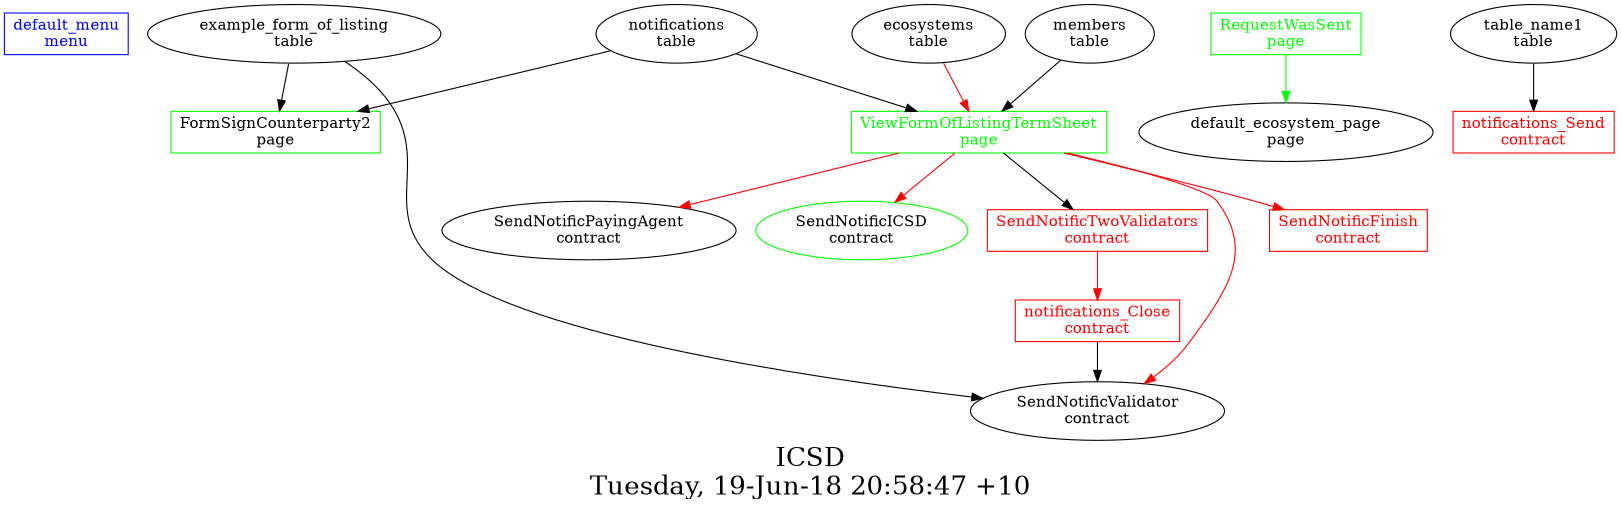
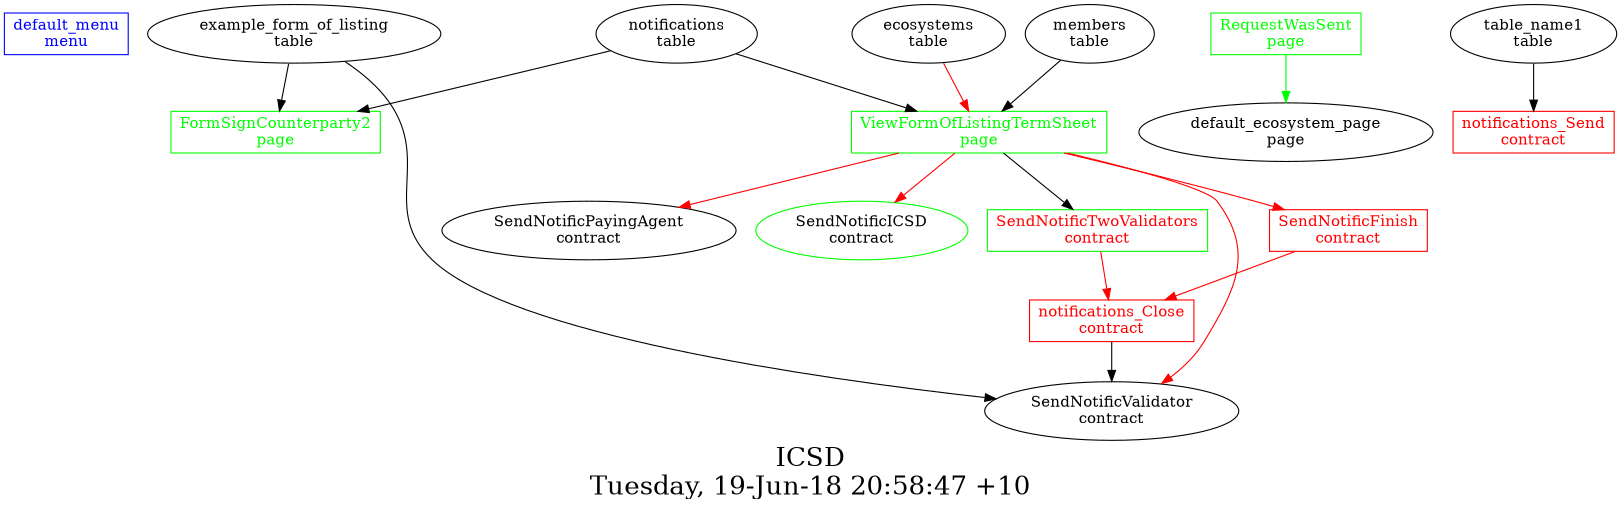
(276, 132) -> (276, 132)
(1097, 231) -> (1097, 231)
none -> (1244, 270)
